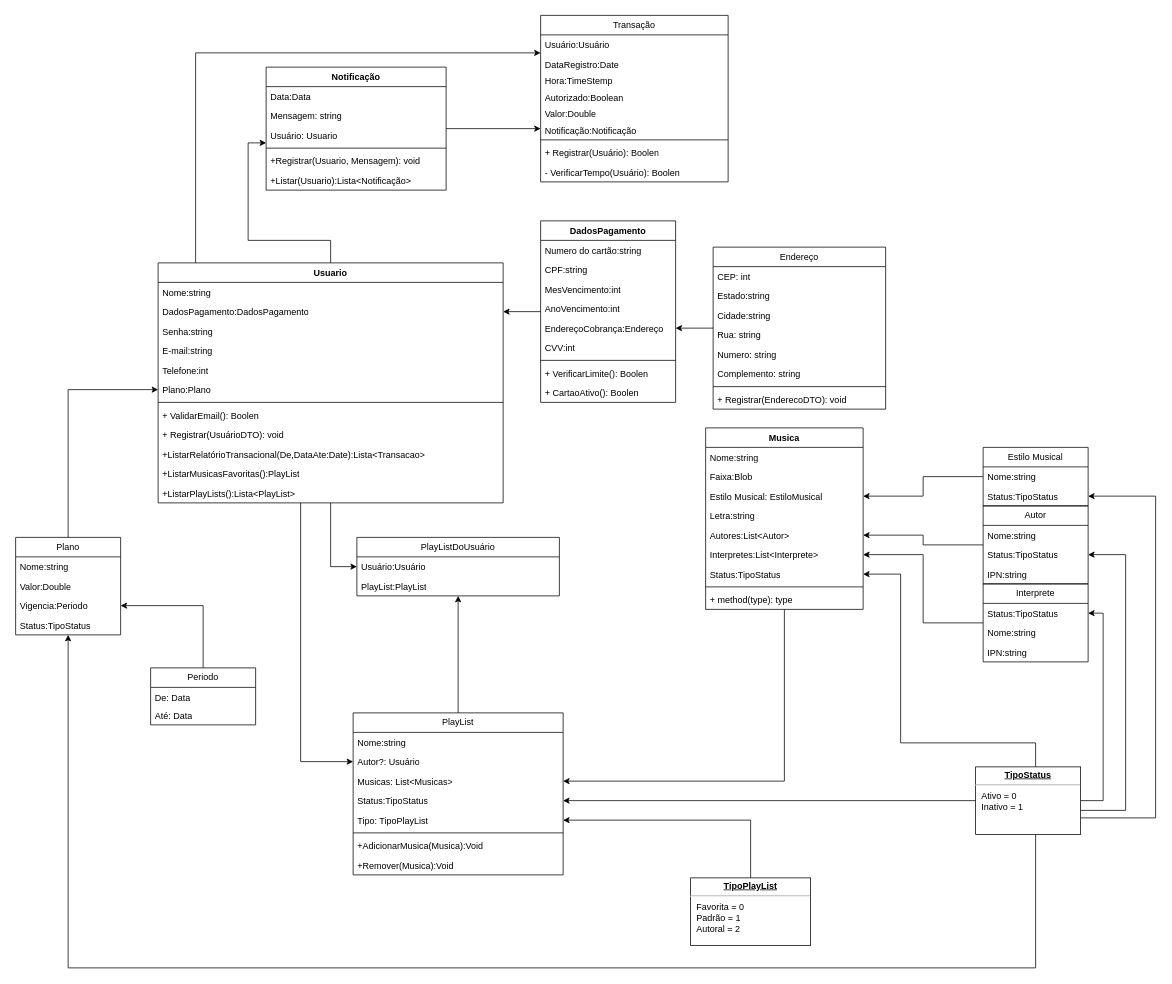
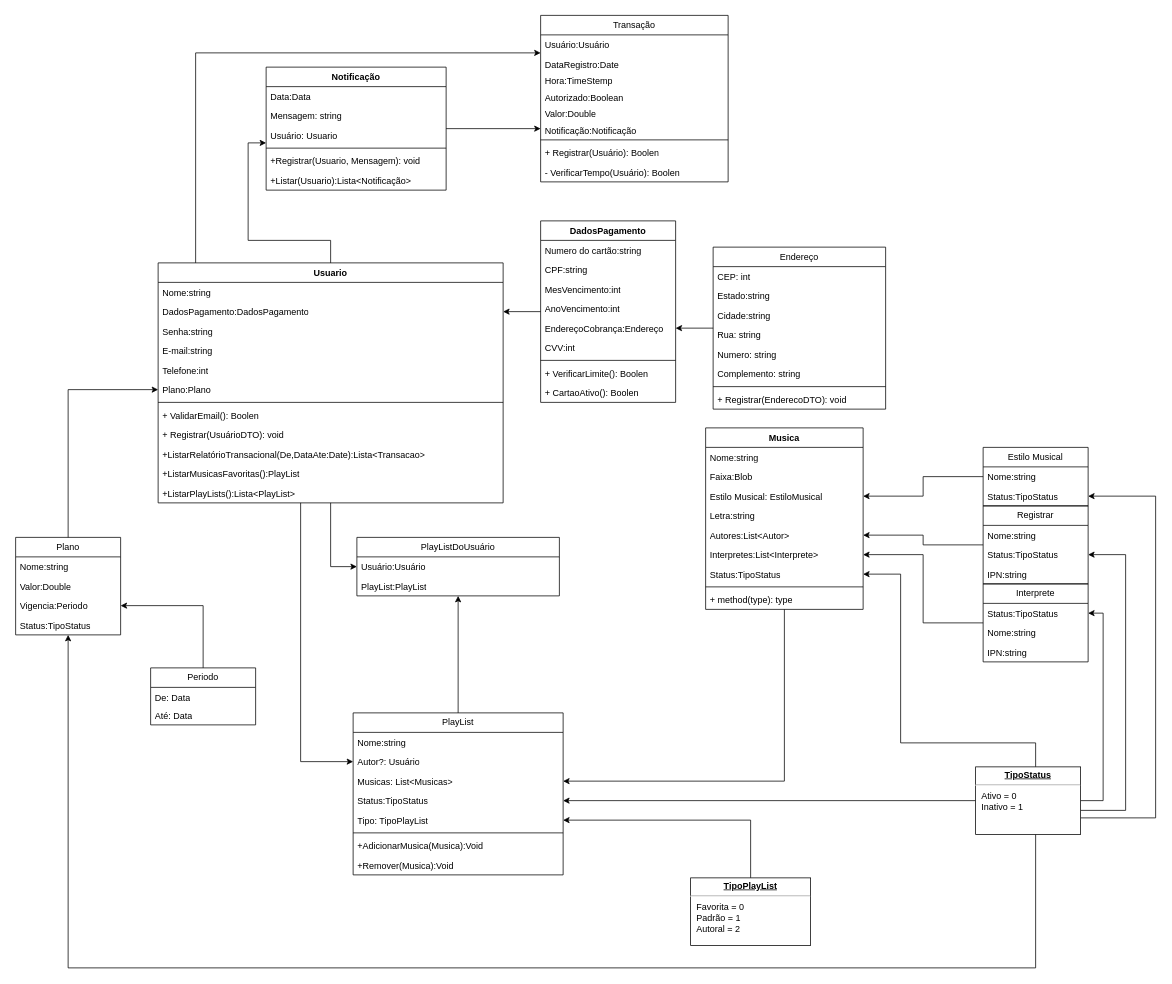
(1035, 516) -> (1035, 516)
